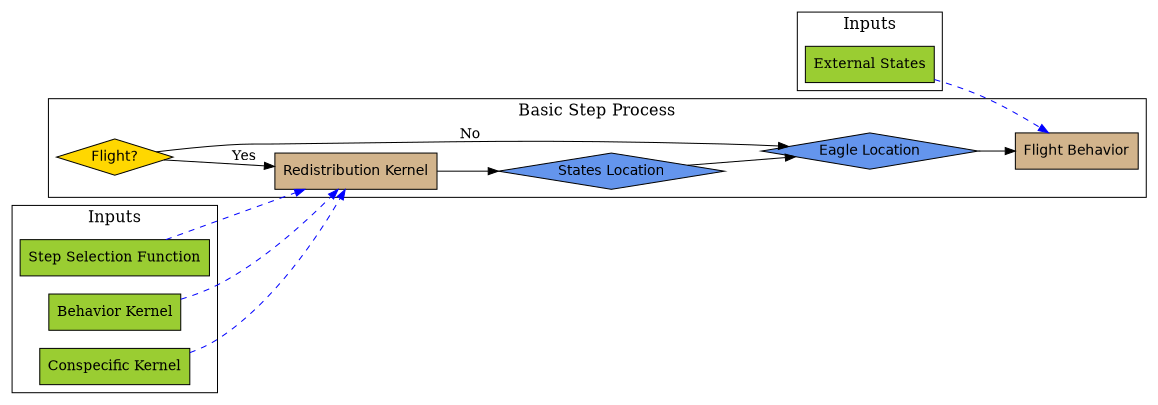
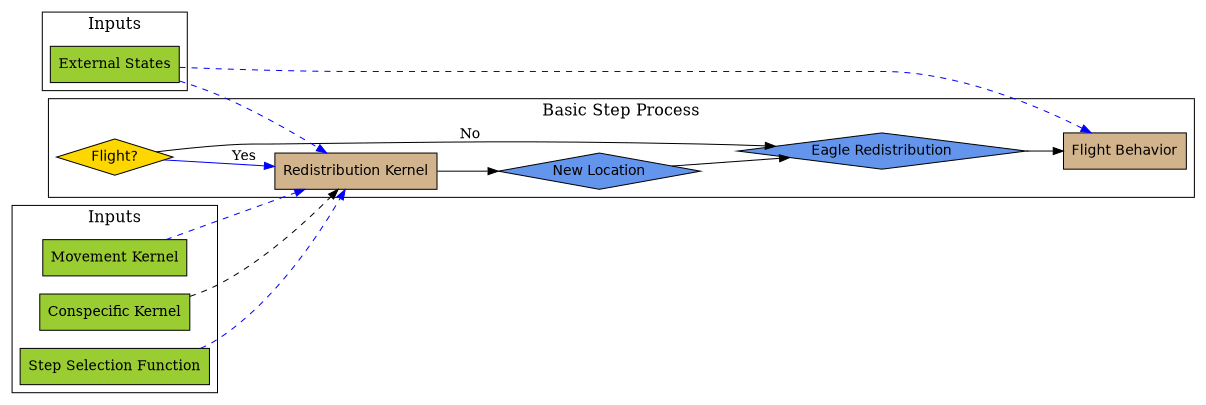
none -> (251, 110)
(870, 151) -> (882, 151)
(214, 163) -> (214, 163)
(611, 171) -> (599, 171)
(276, 287) -> (266, 254)
(115, 312) -> (115, 258)
